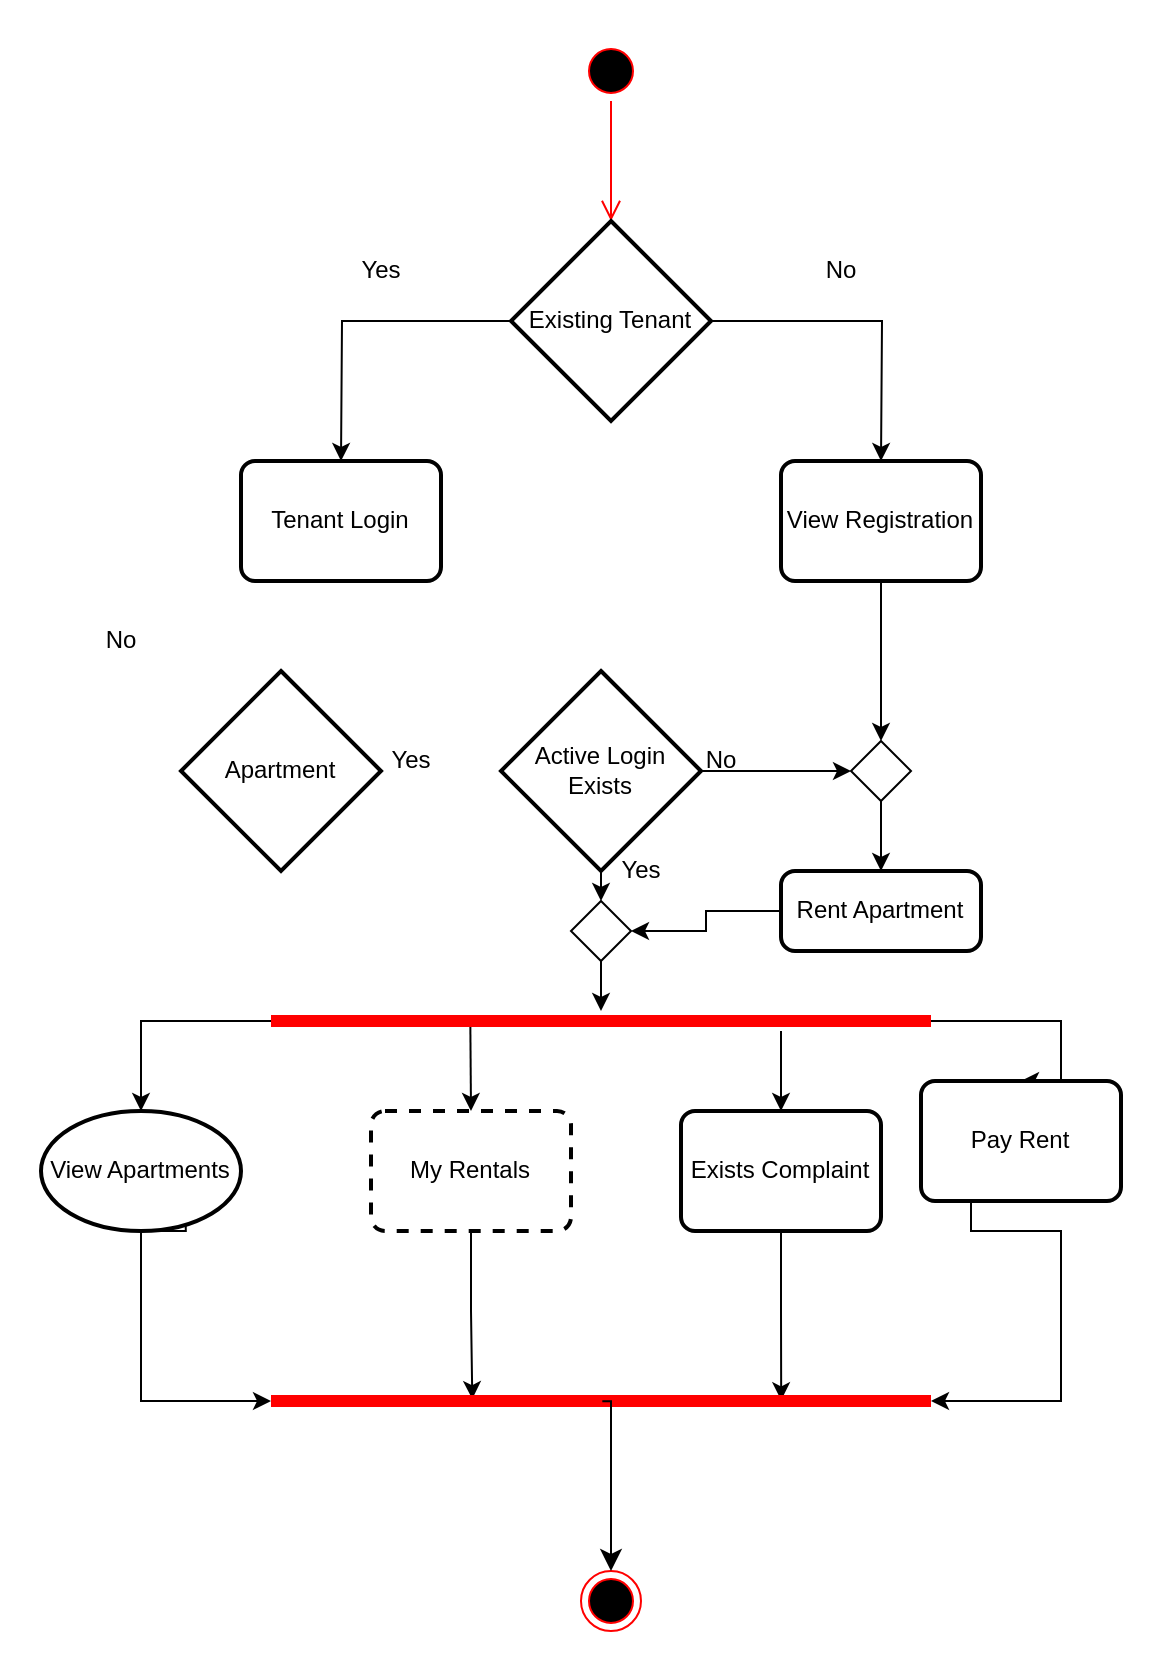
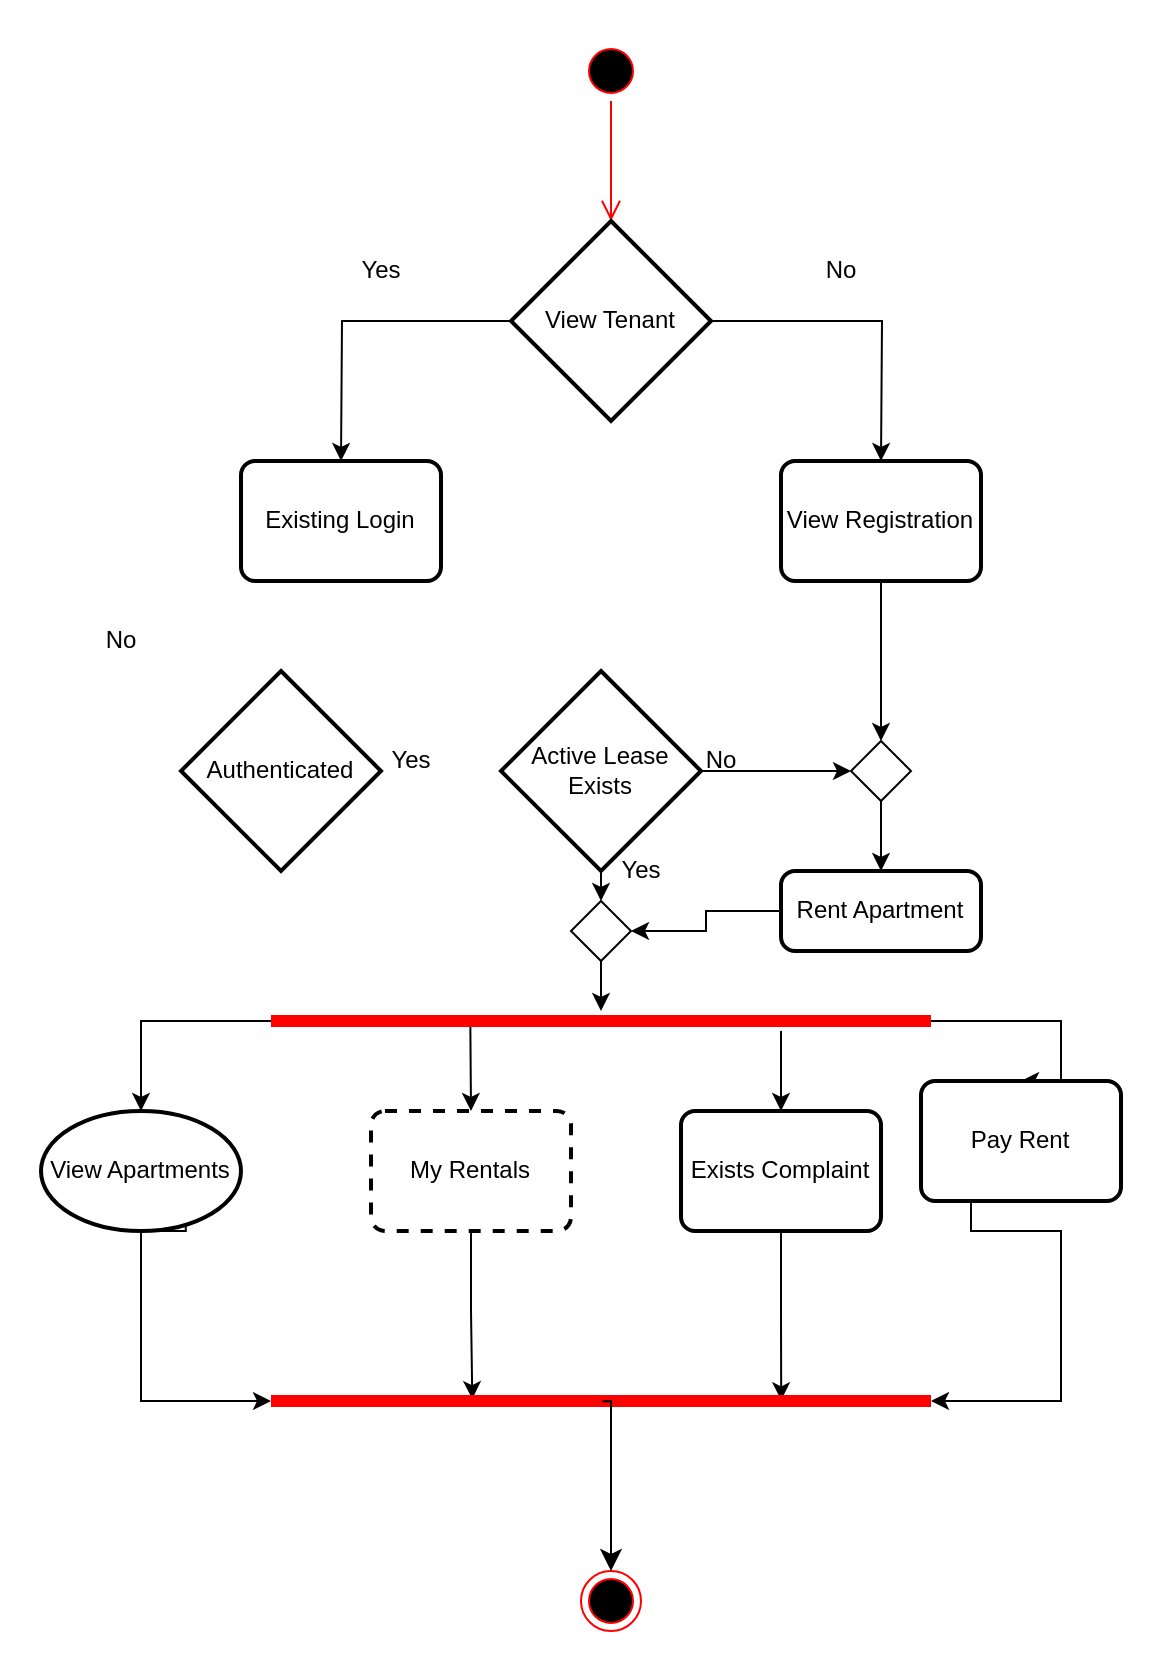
(611, 321) -> (611, 321)
(341, 521) -> (341, 521)
(281, 771) -> (281, 771)
(601, 771) -> (601, 771)
